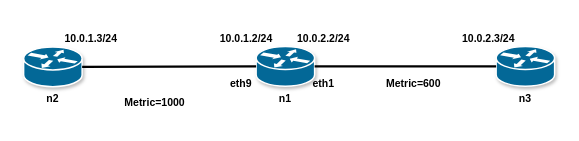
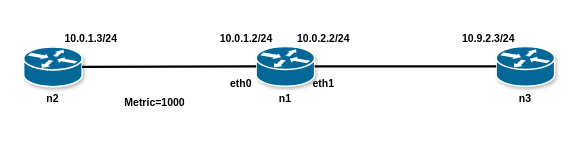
(489, 39) -> (489, 39)
(241, 84) -> (241, 84)
(414, 84) -> none
